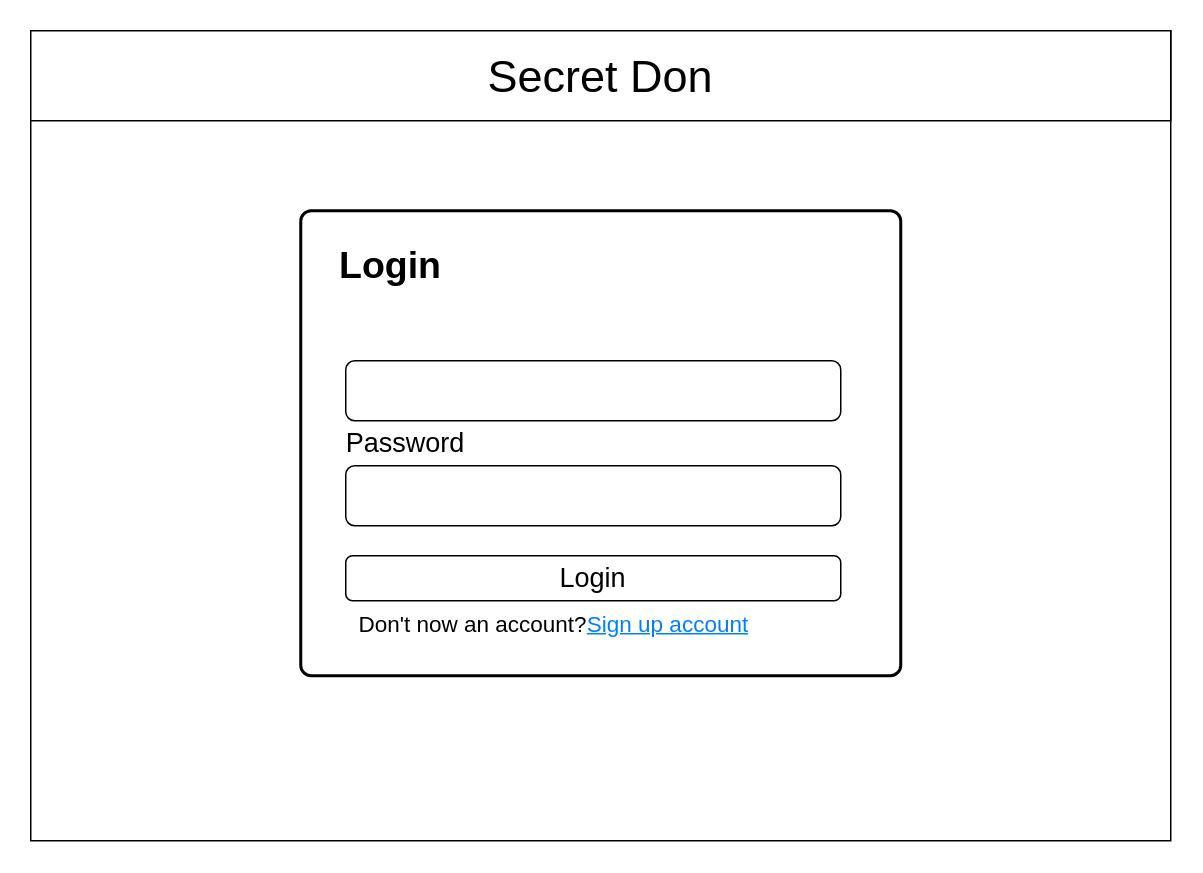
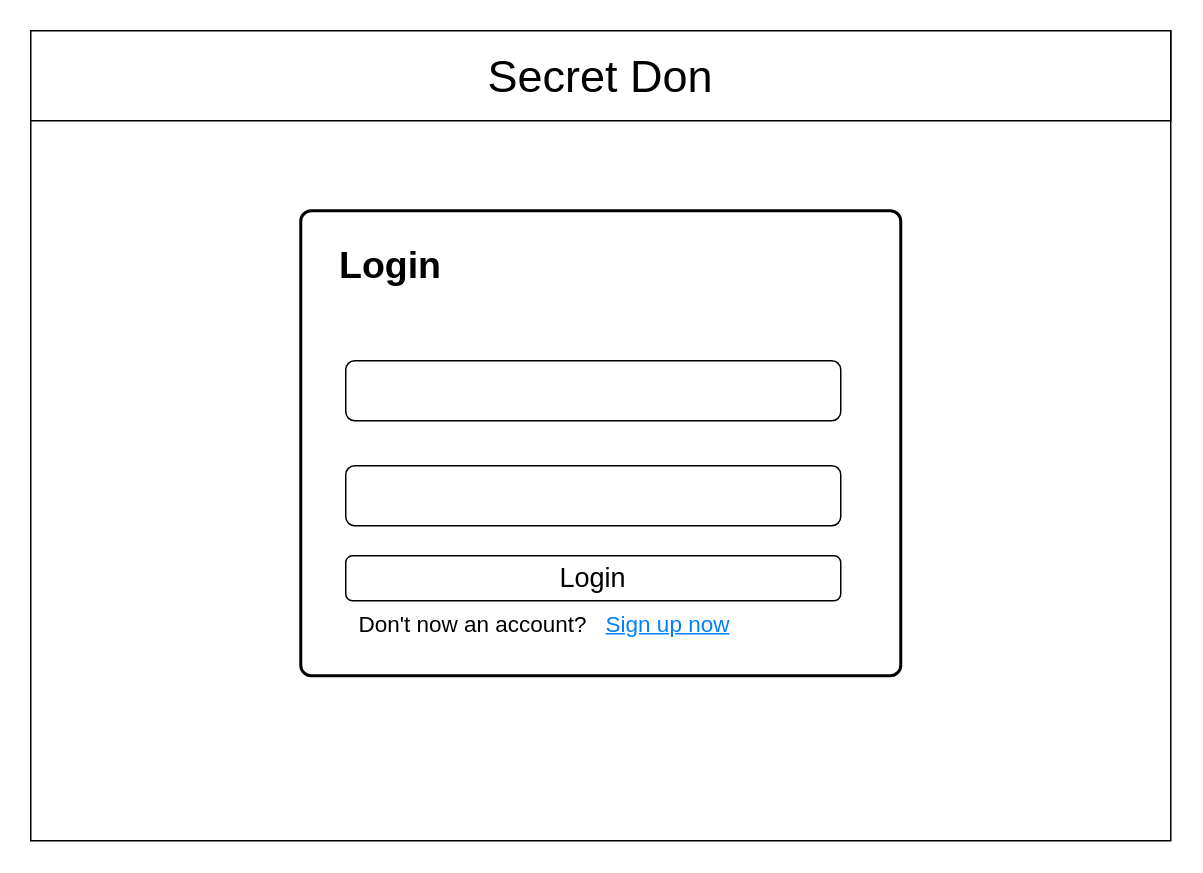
(406, 443) -> none
(668, 623) -> (668, 623)
